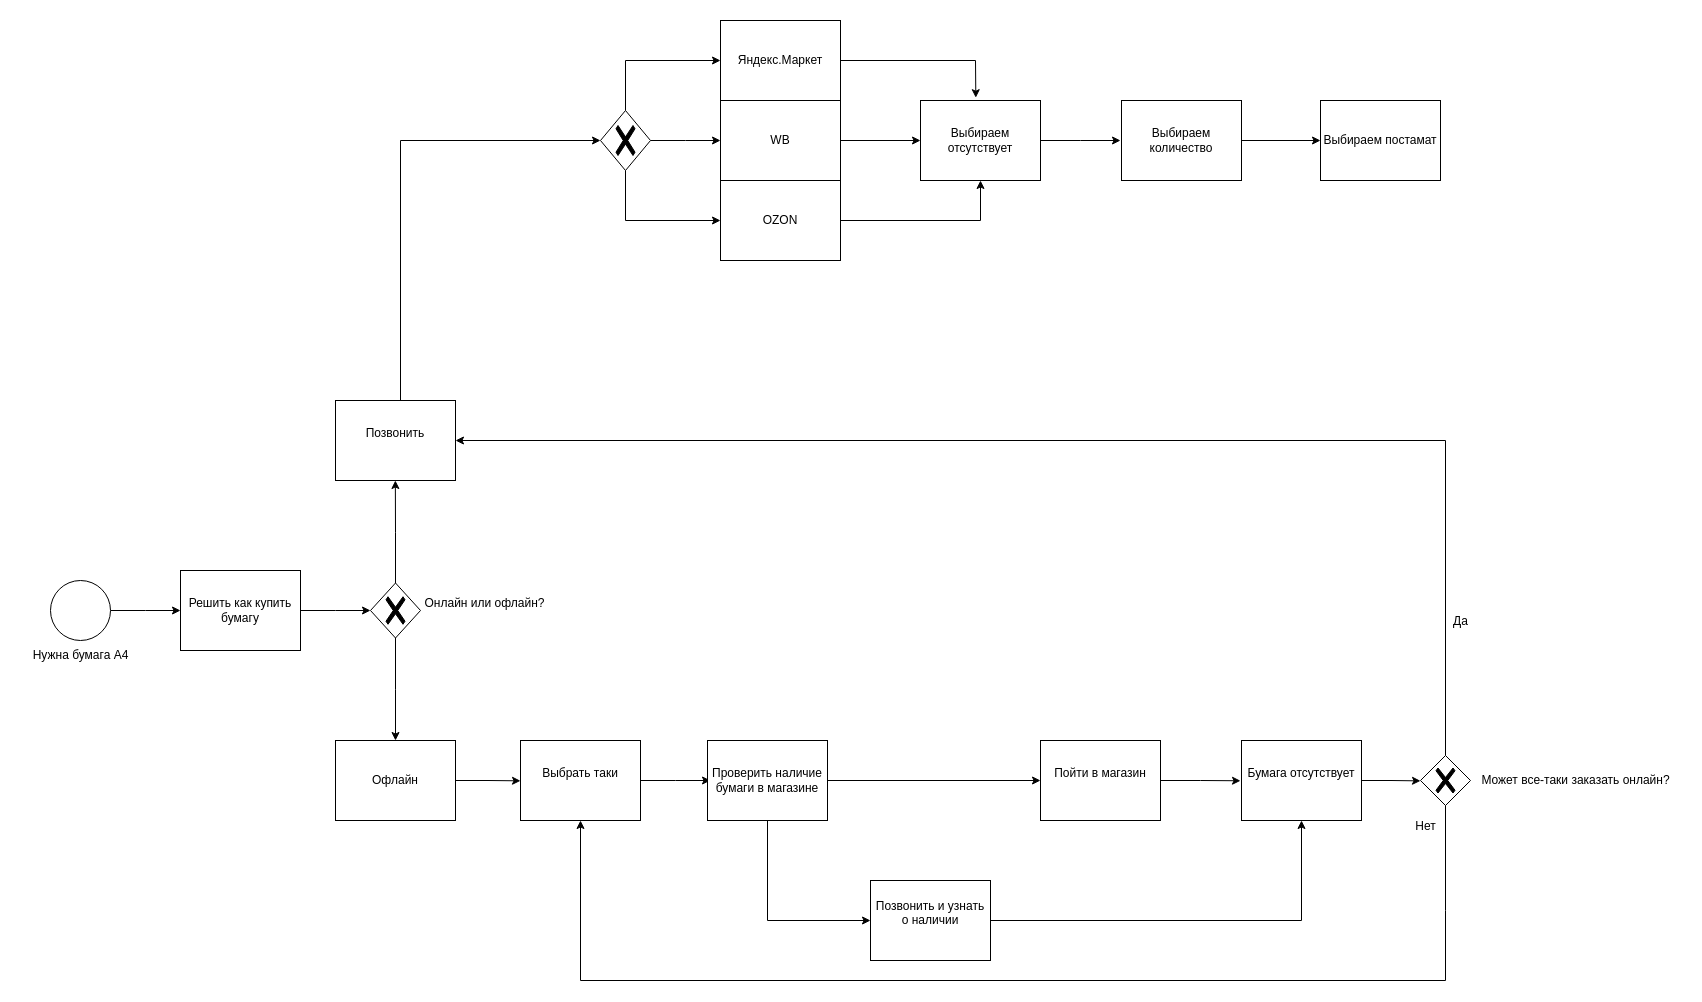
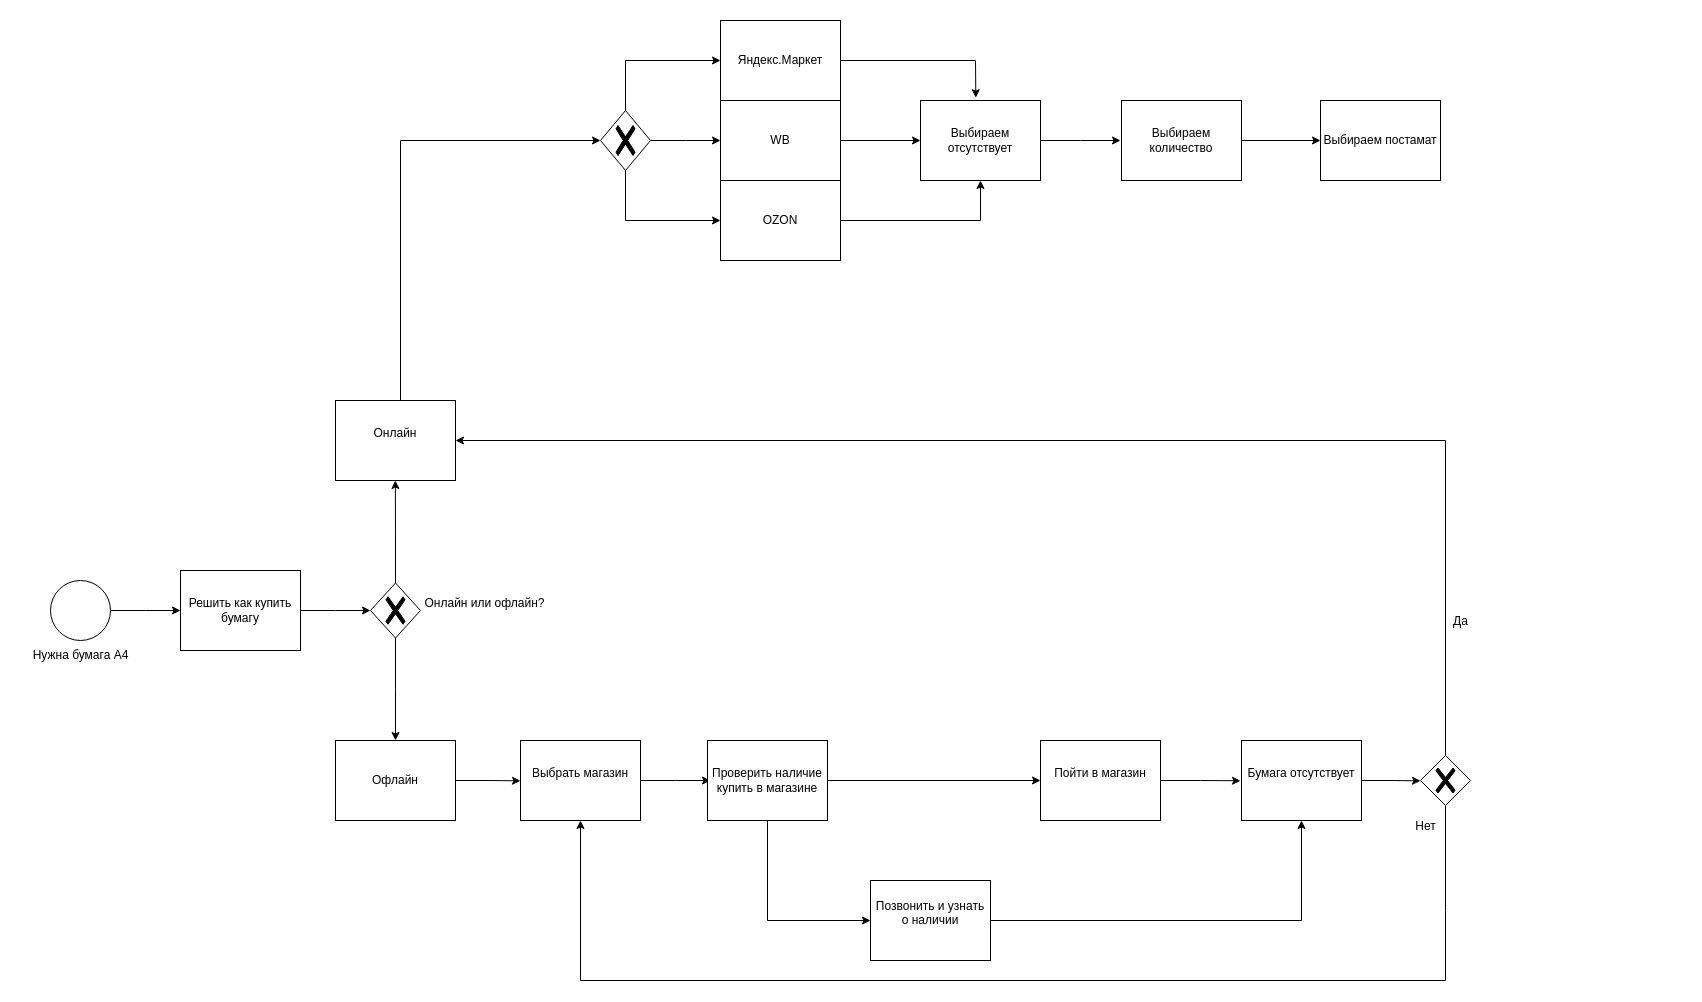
(396, 441) -> (396, 441)
(581, 781) -> (581, 781)
(768, 781) -> (768, 781)
(1576, 781) -> none
